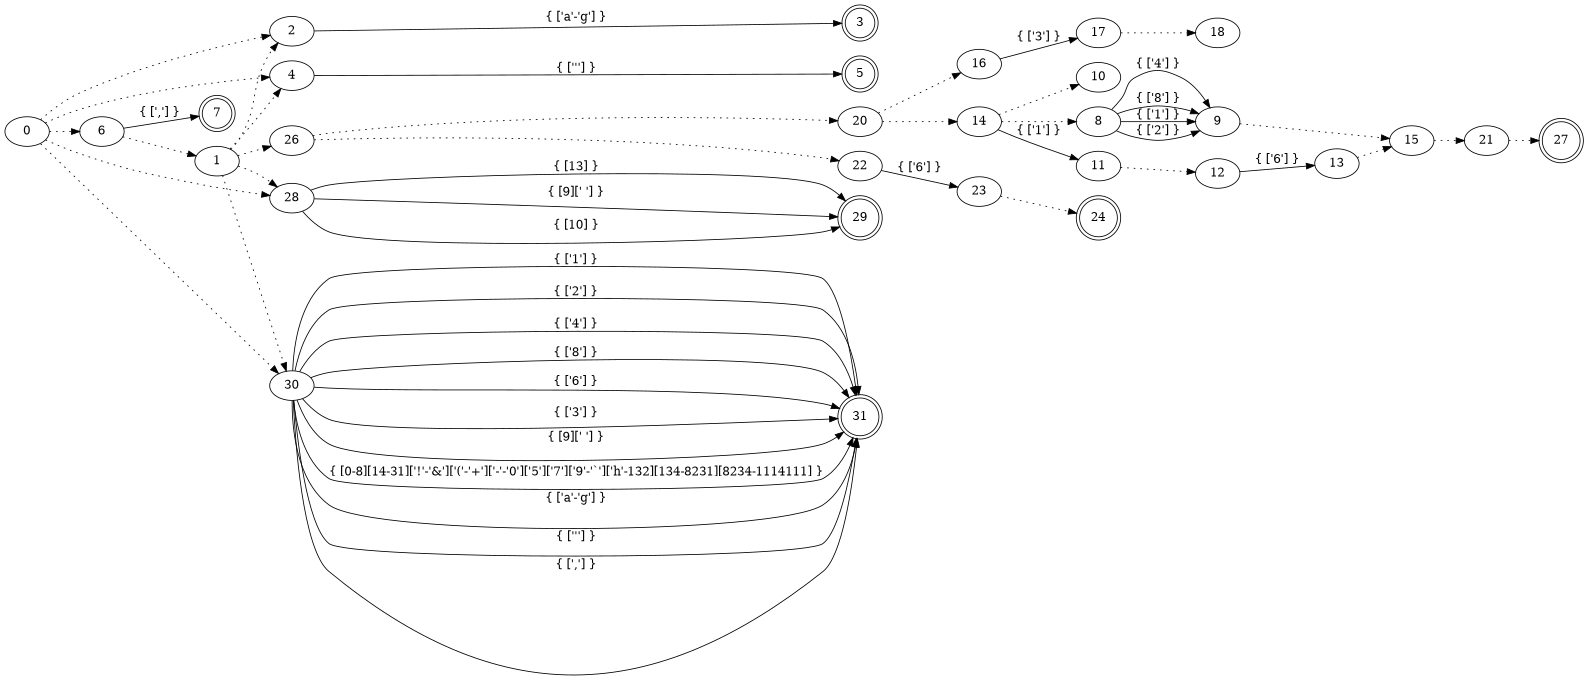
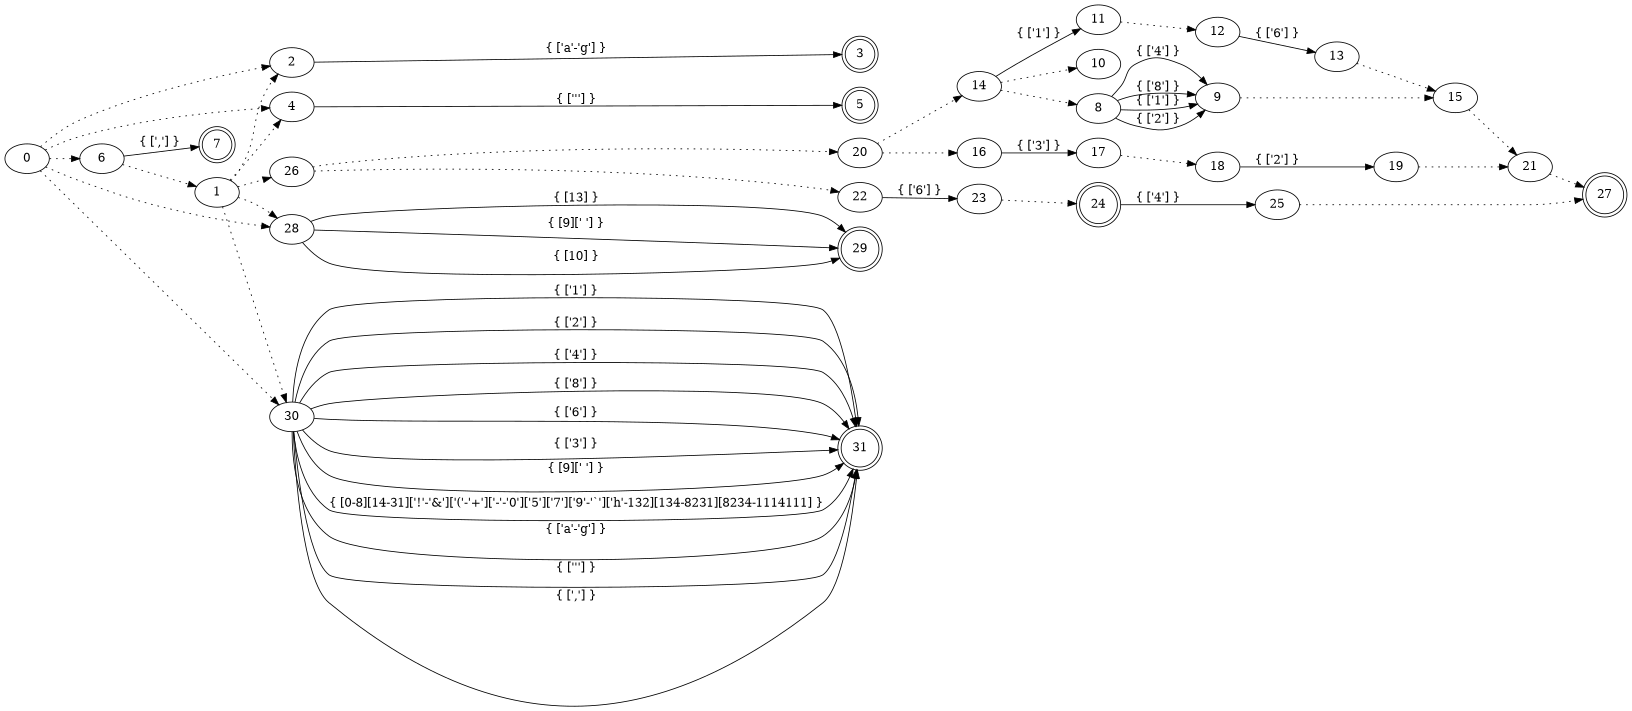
none -> (1396, 167)
none -> (1277, 205)
